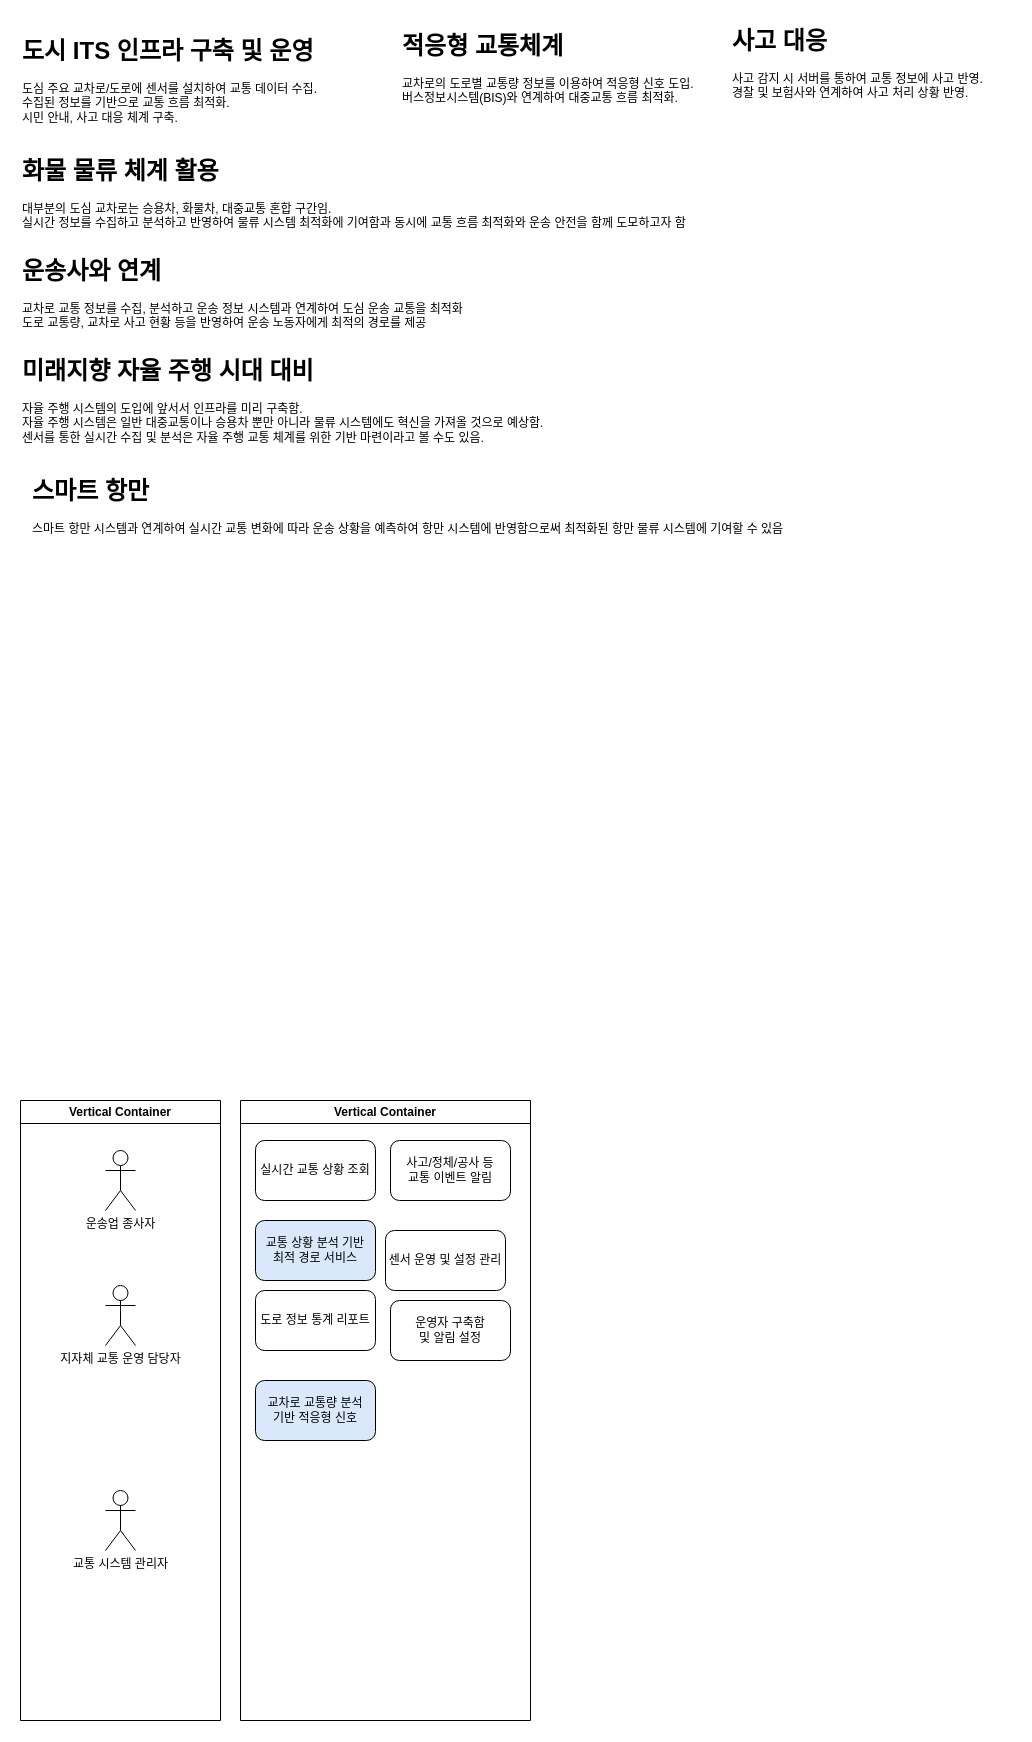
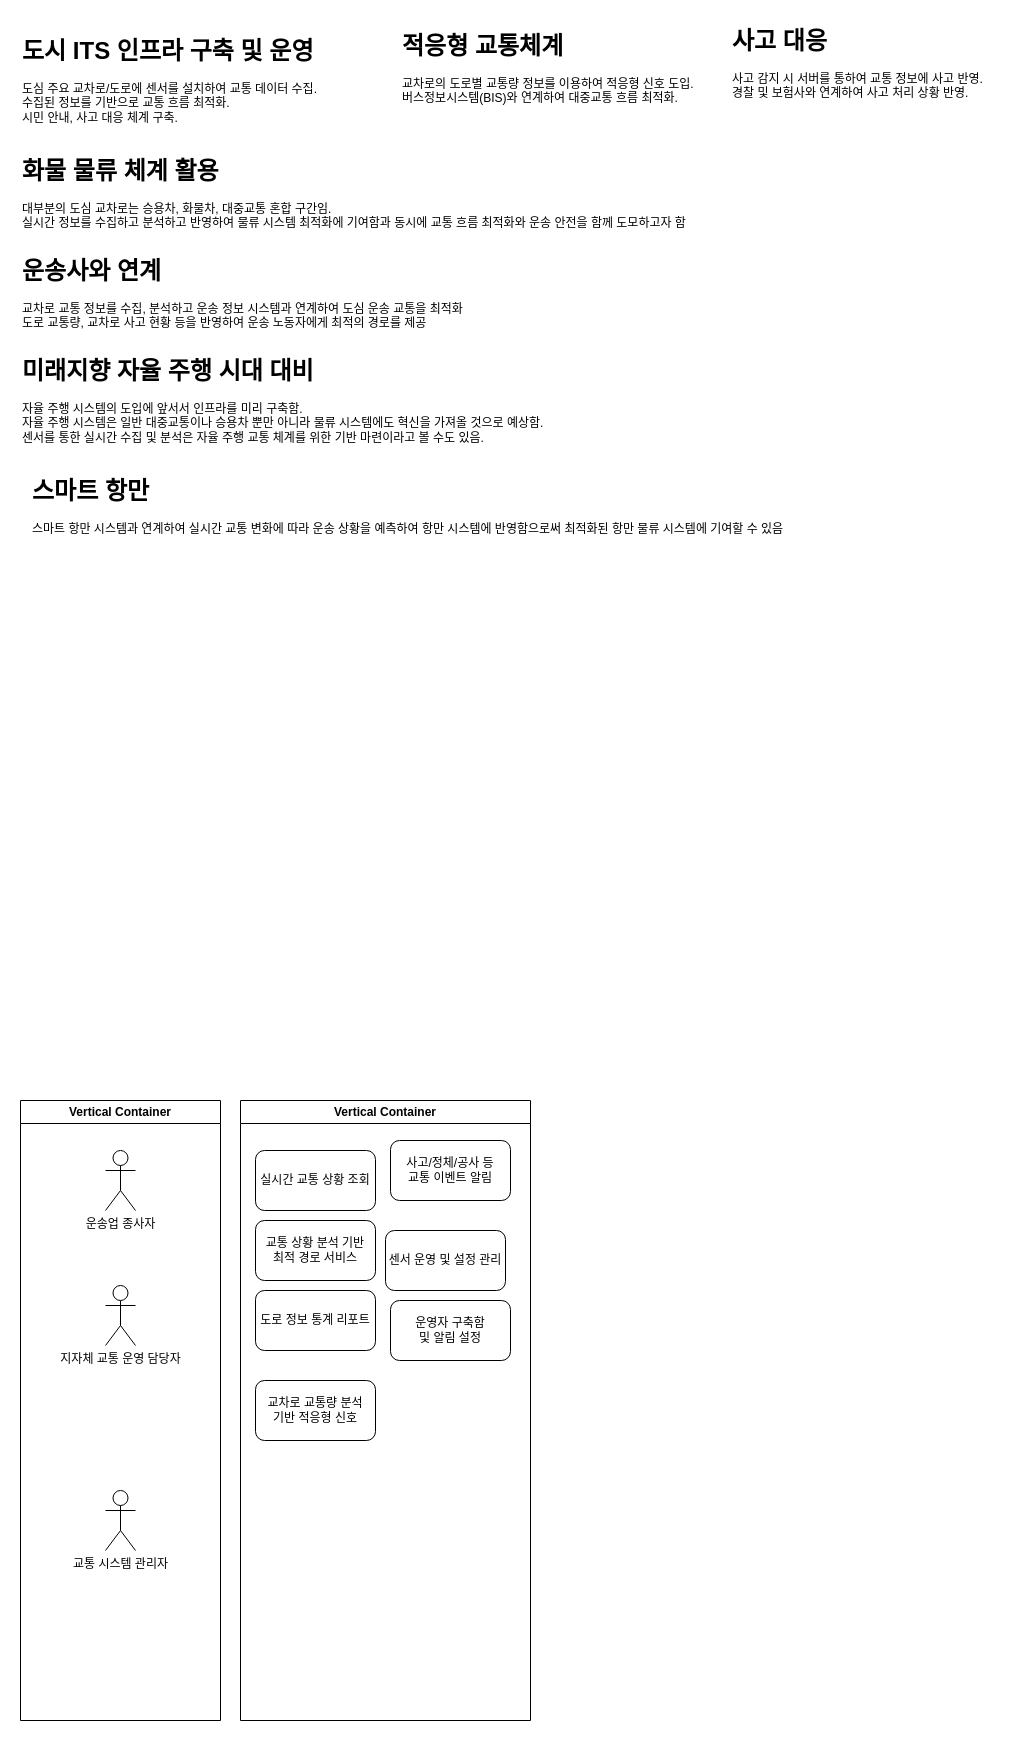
(316, 1171) -> (316, 1181)
(316, 1251) -> (316, 1251)
(316, 1411) -> (316, 1411)
